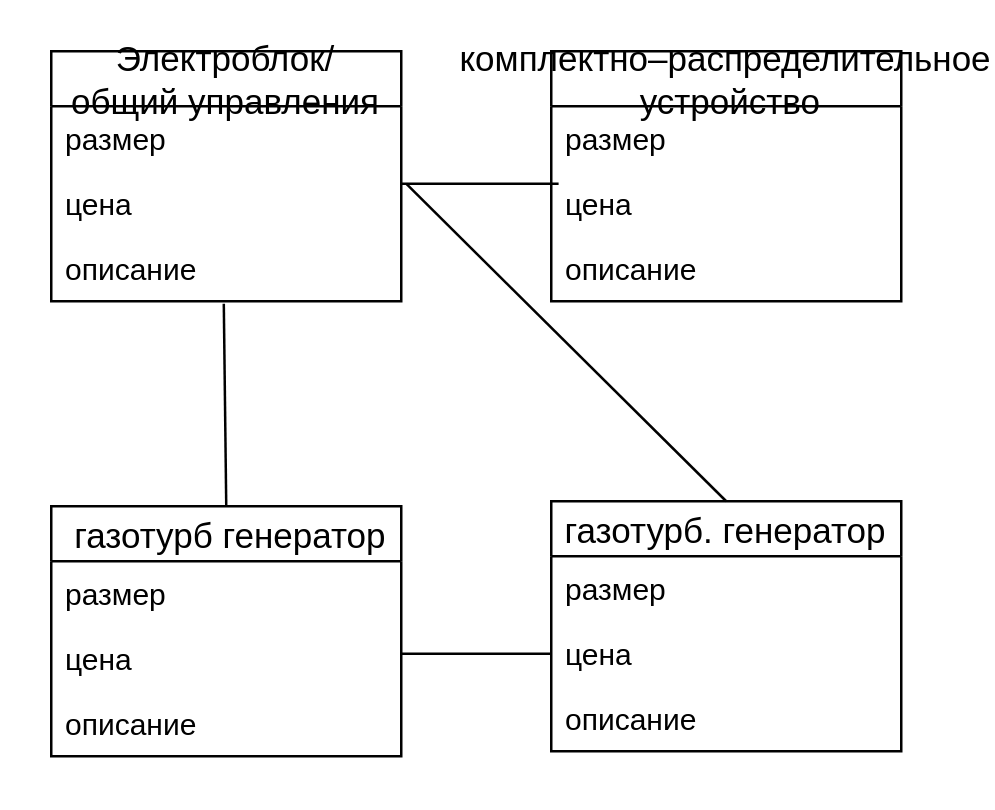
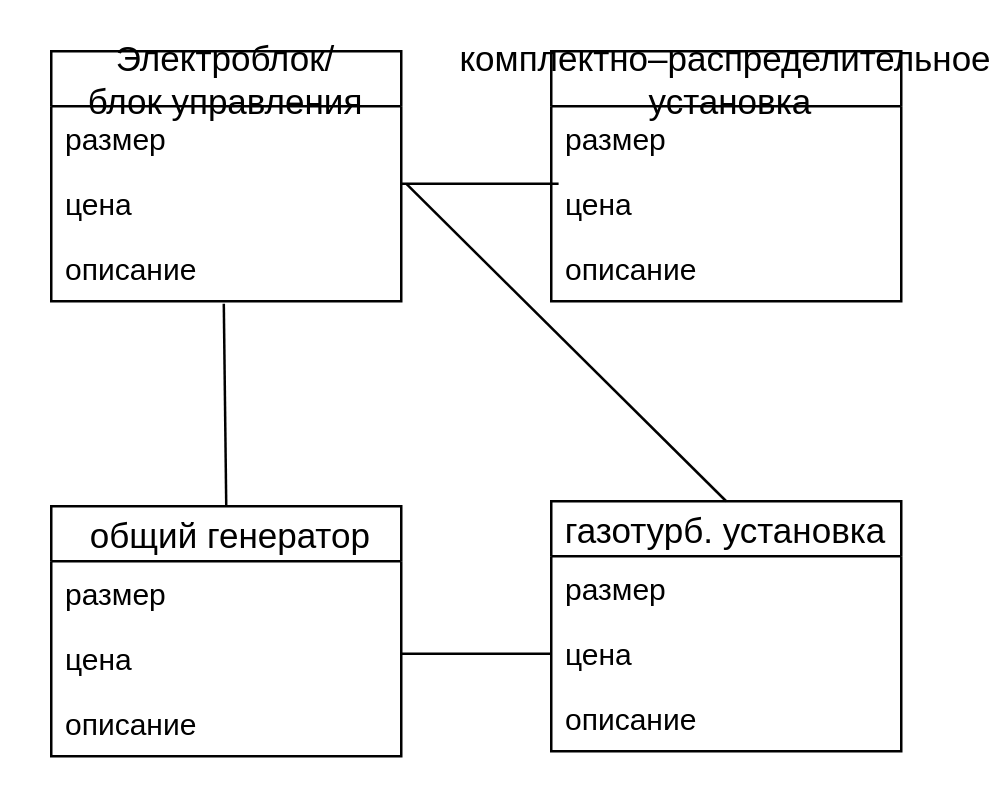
(225, 60) -> (225, 60)
(725, 60) -> (725, 60)
(725, 531) -> (725, 531)
(225, 536) -> (225, 536)
